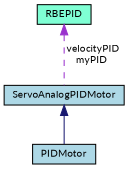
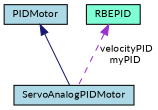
(64, 130) -> (57, 60)
